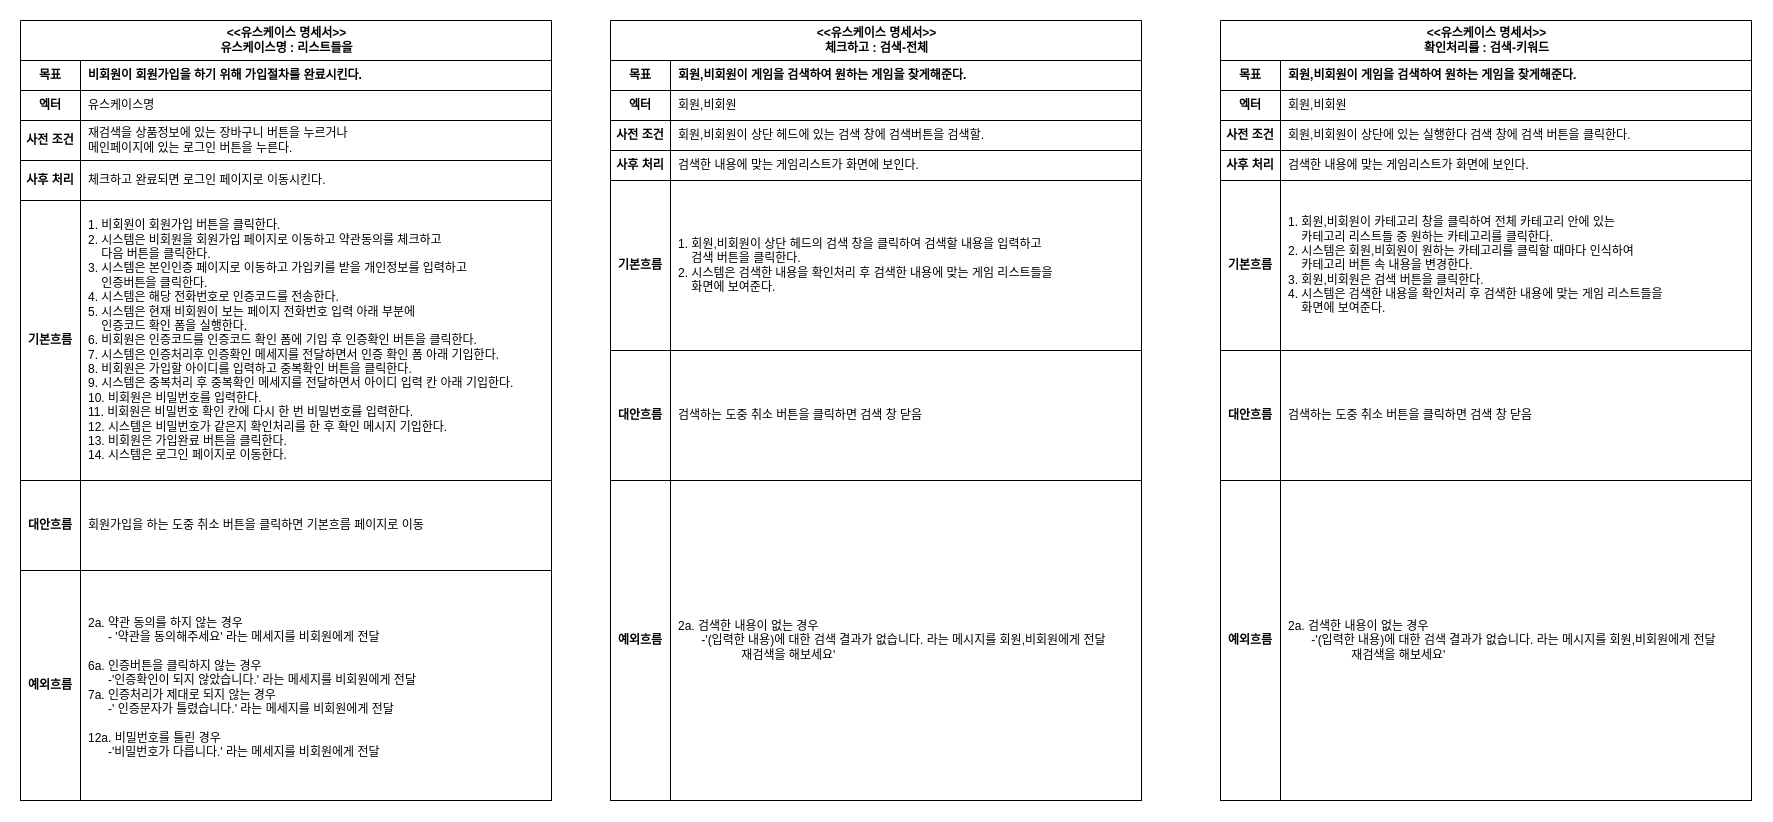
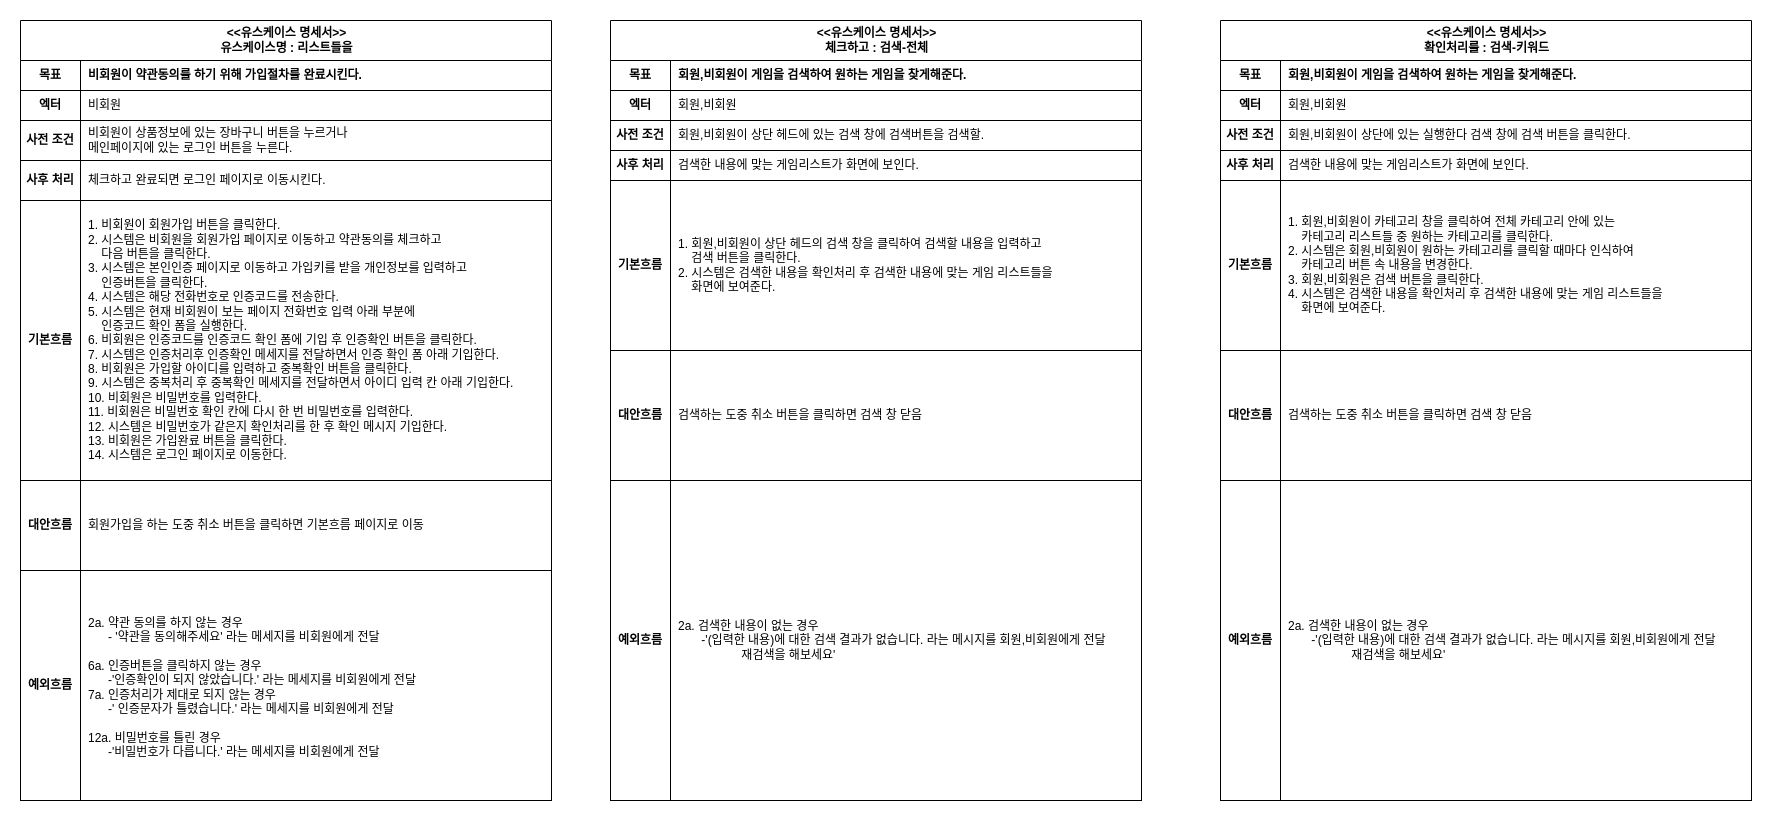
(237, 76) -> (237, 76)
(125, 106) -> (107, 106)
(230, 141) -> (230, 141)
